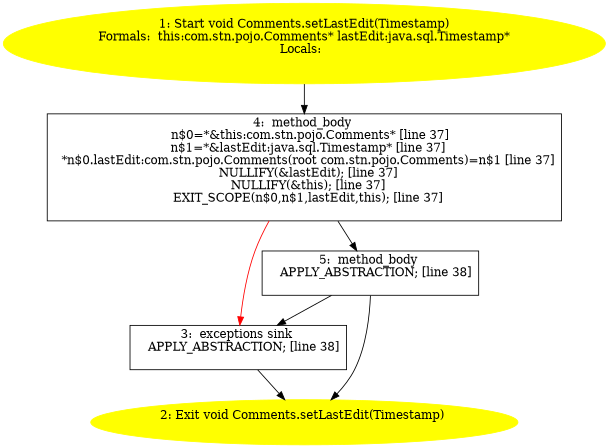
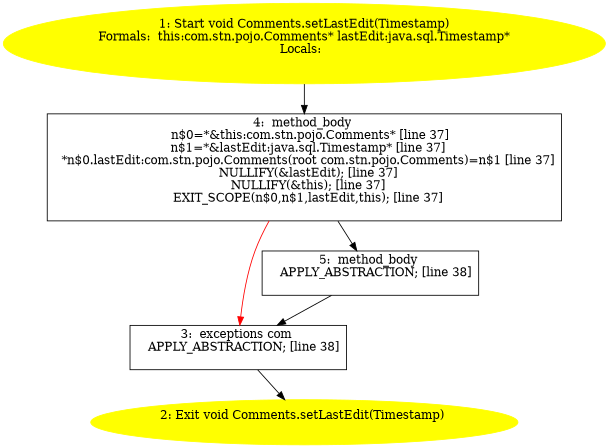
(238, 348) -> (238, 348)
(363, 348) -> none
